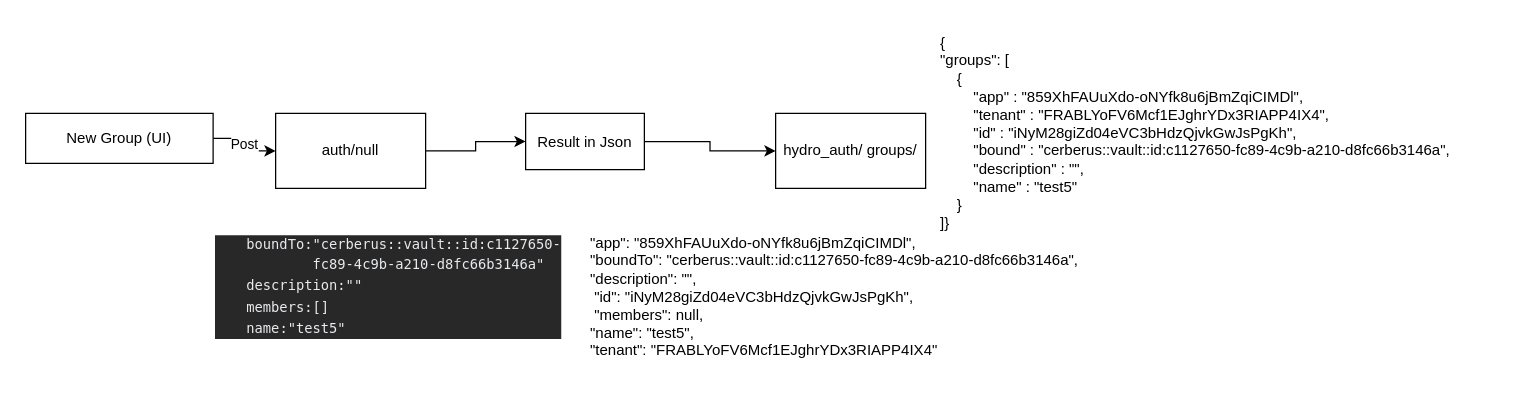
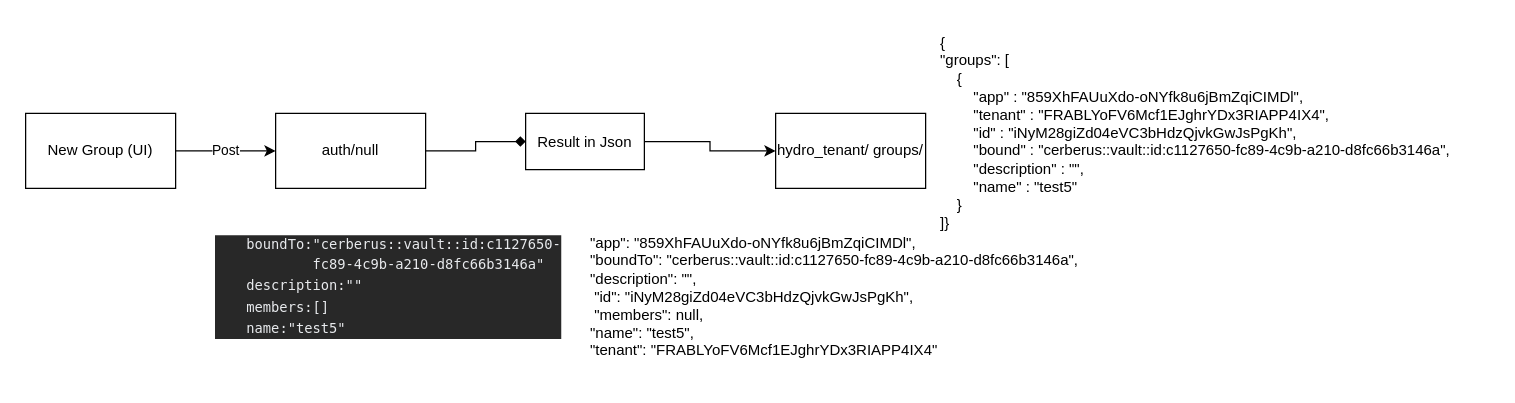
(119, 138) -> (101, 151)
(516, 141) -> (515, 141)
(851, 151) -> (851, 151)
